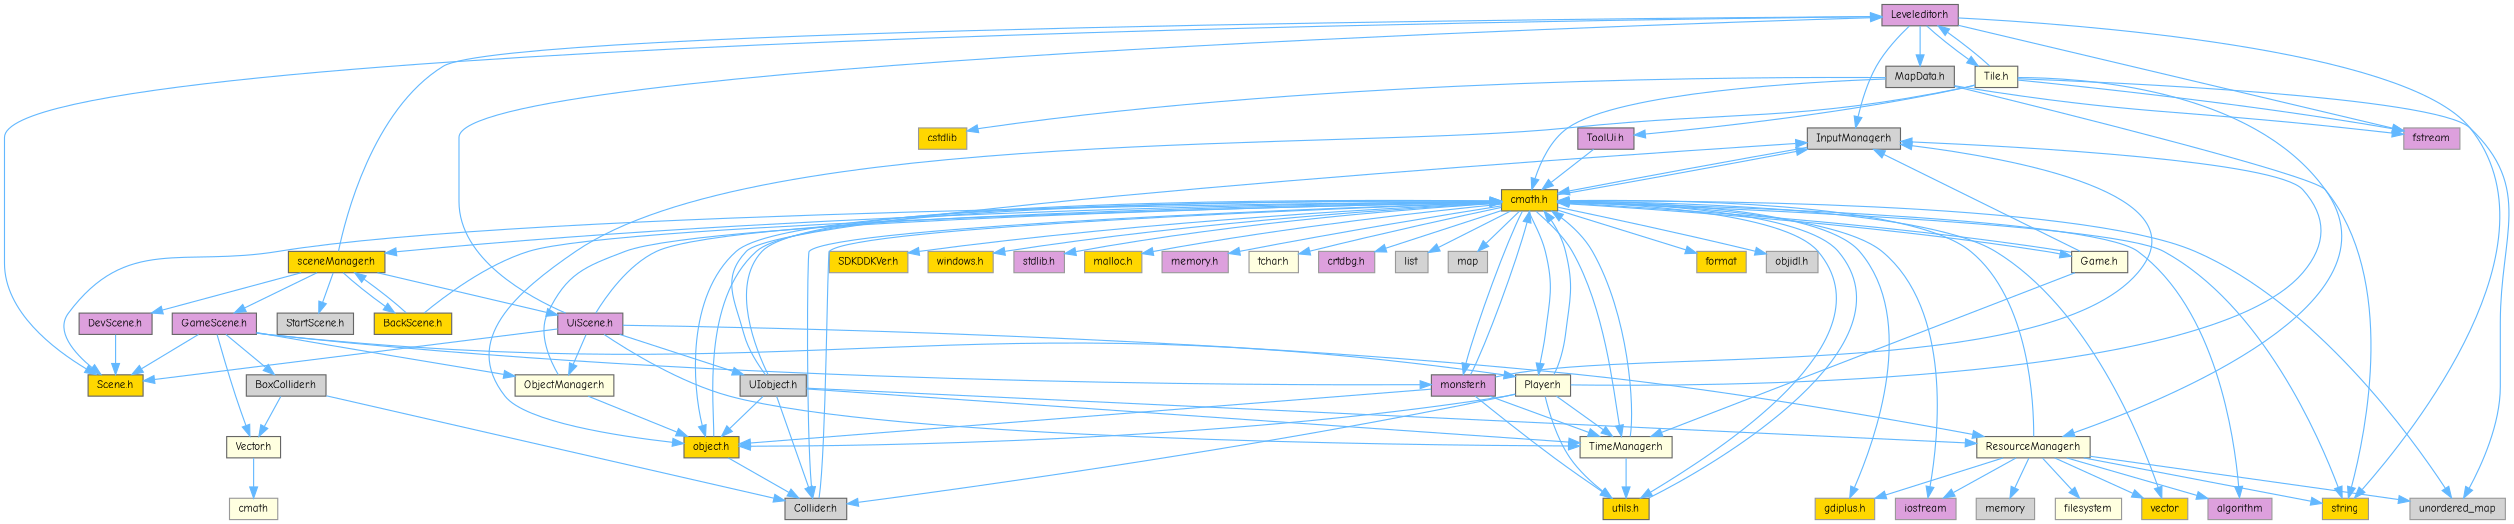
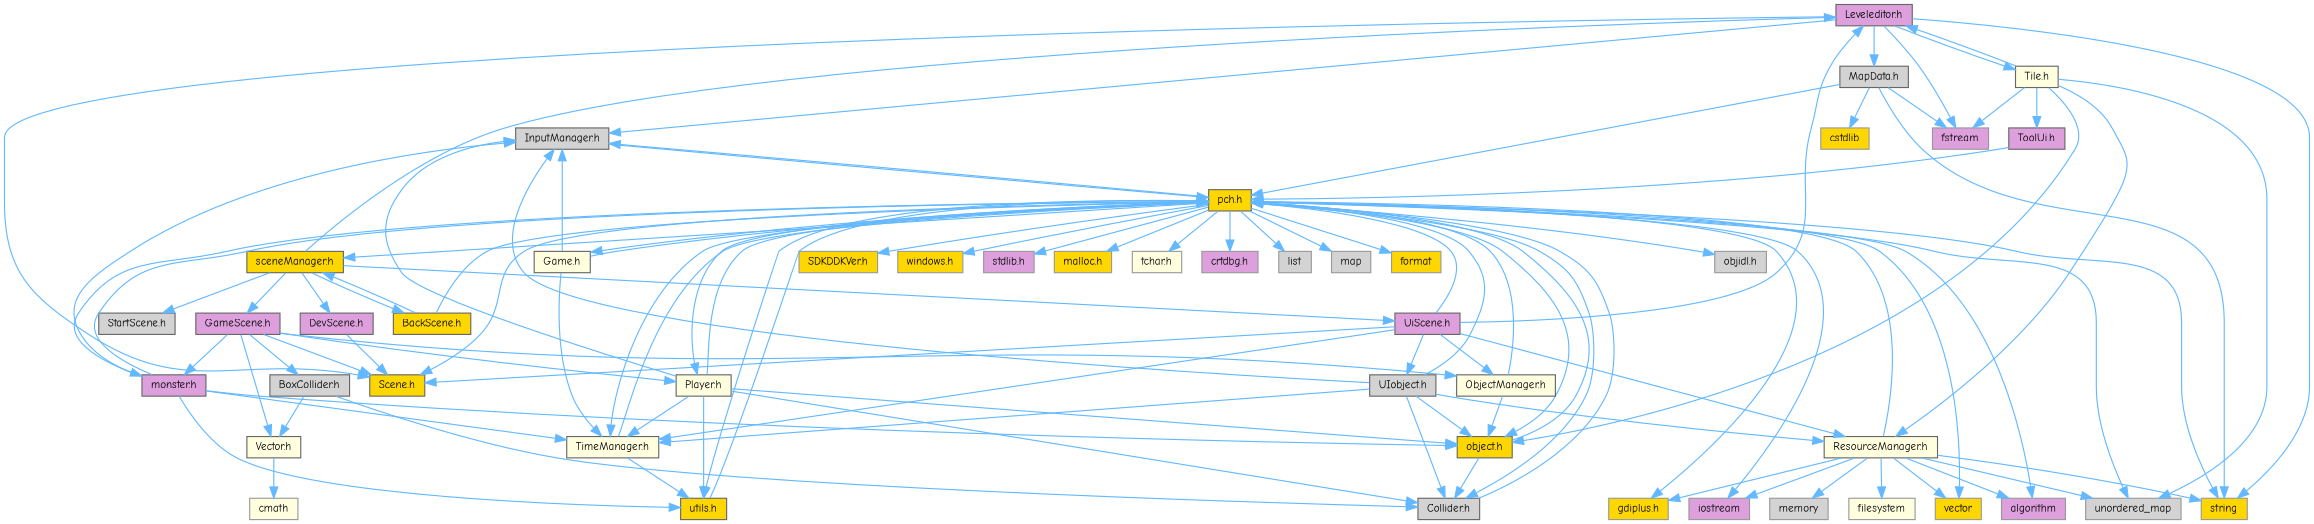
(1530, 200) -> (1230, 200)
(1195, 262) -> none
